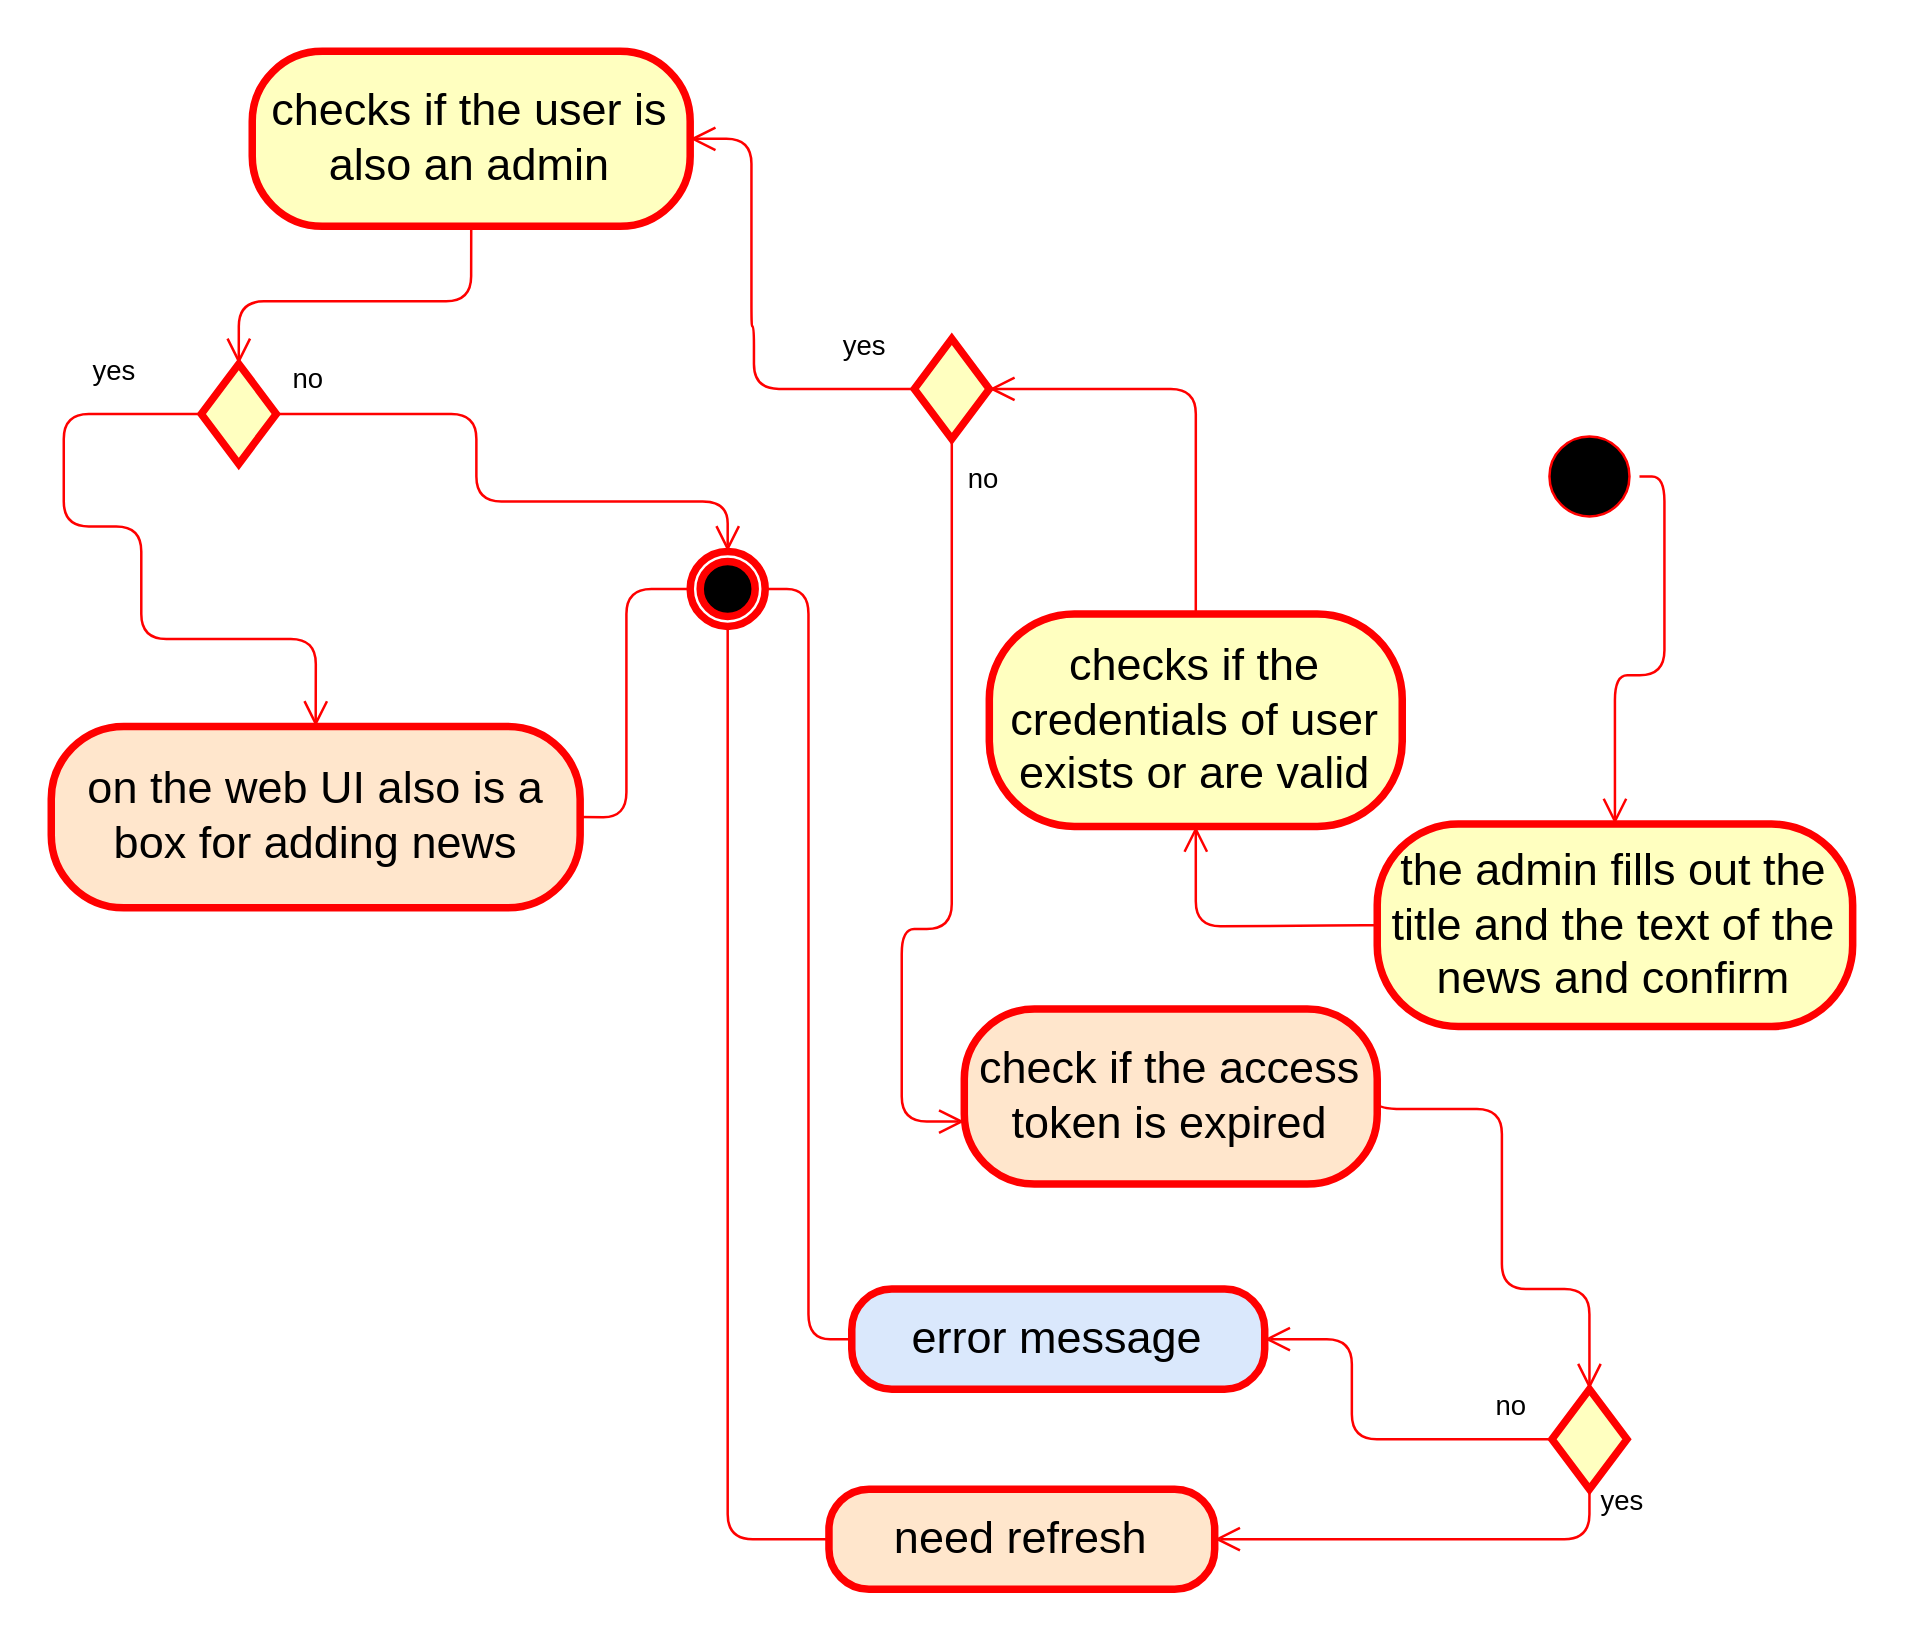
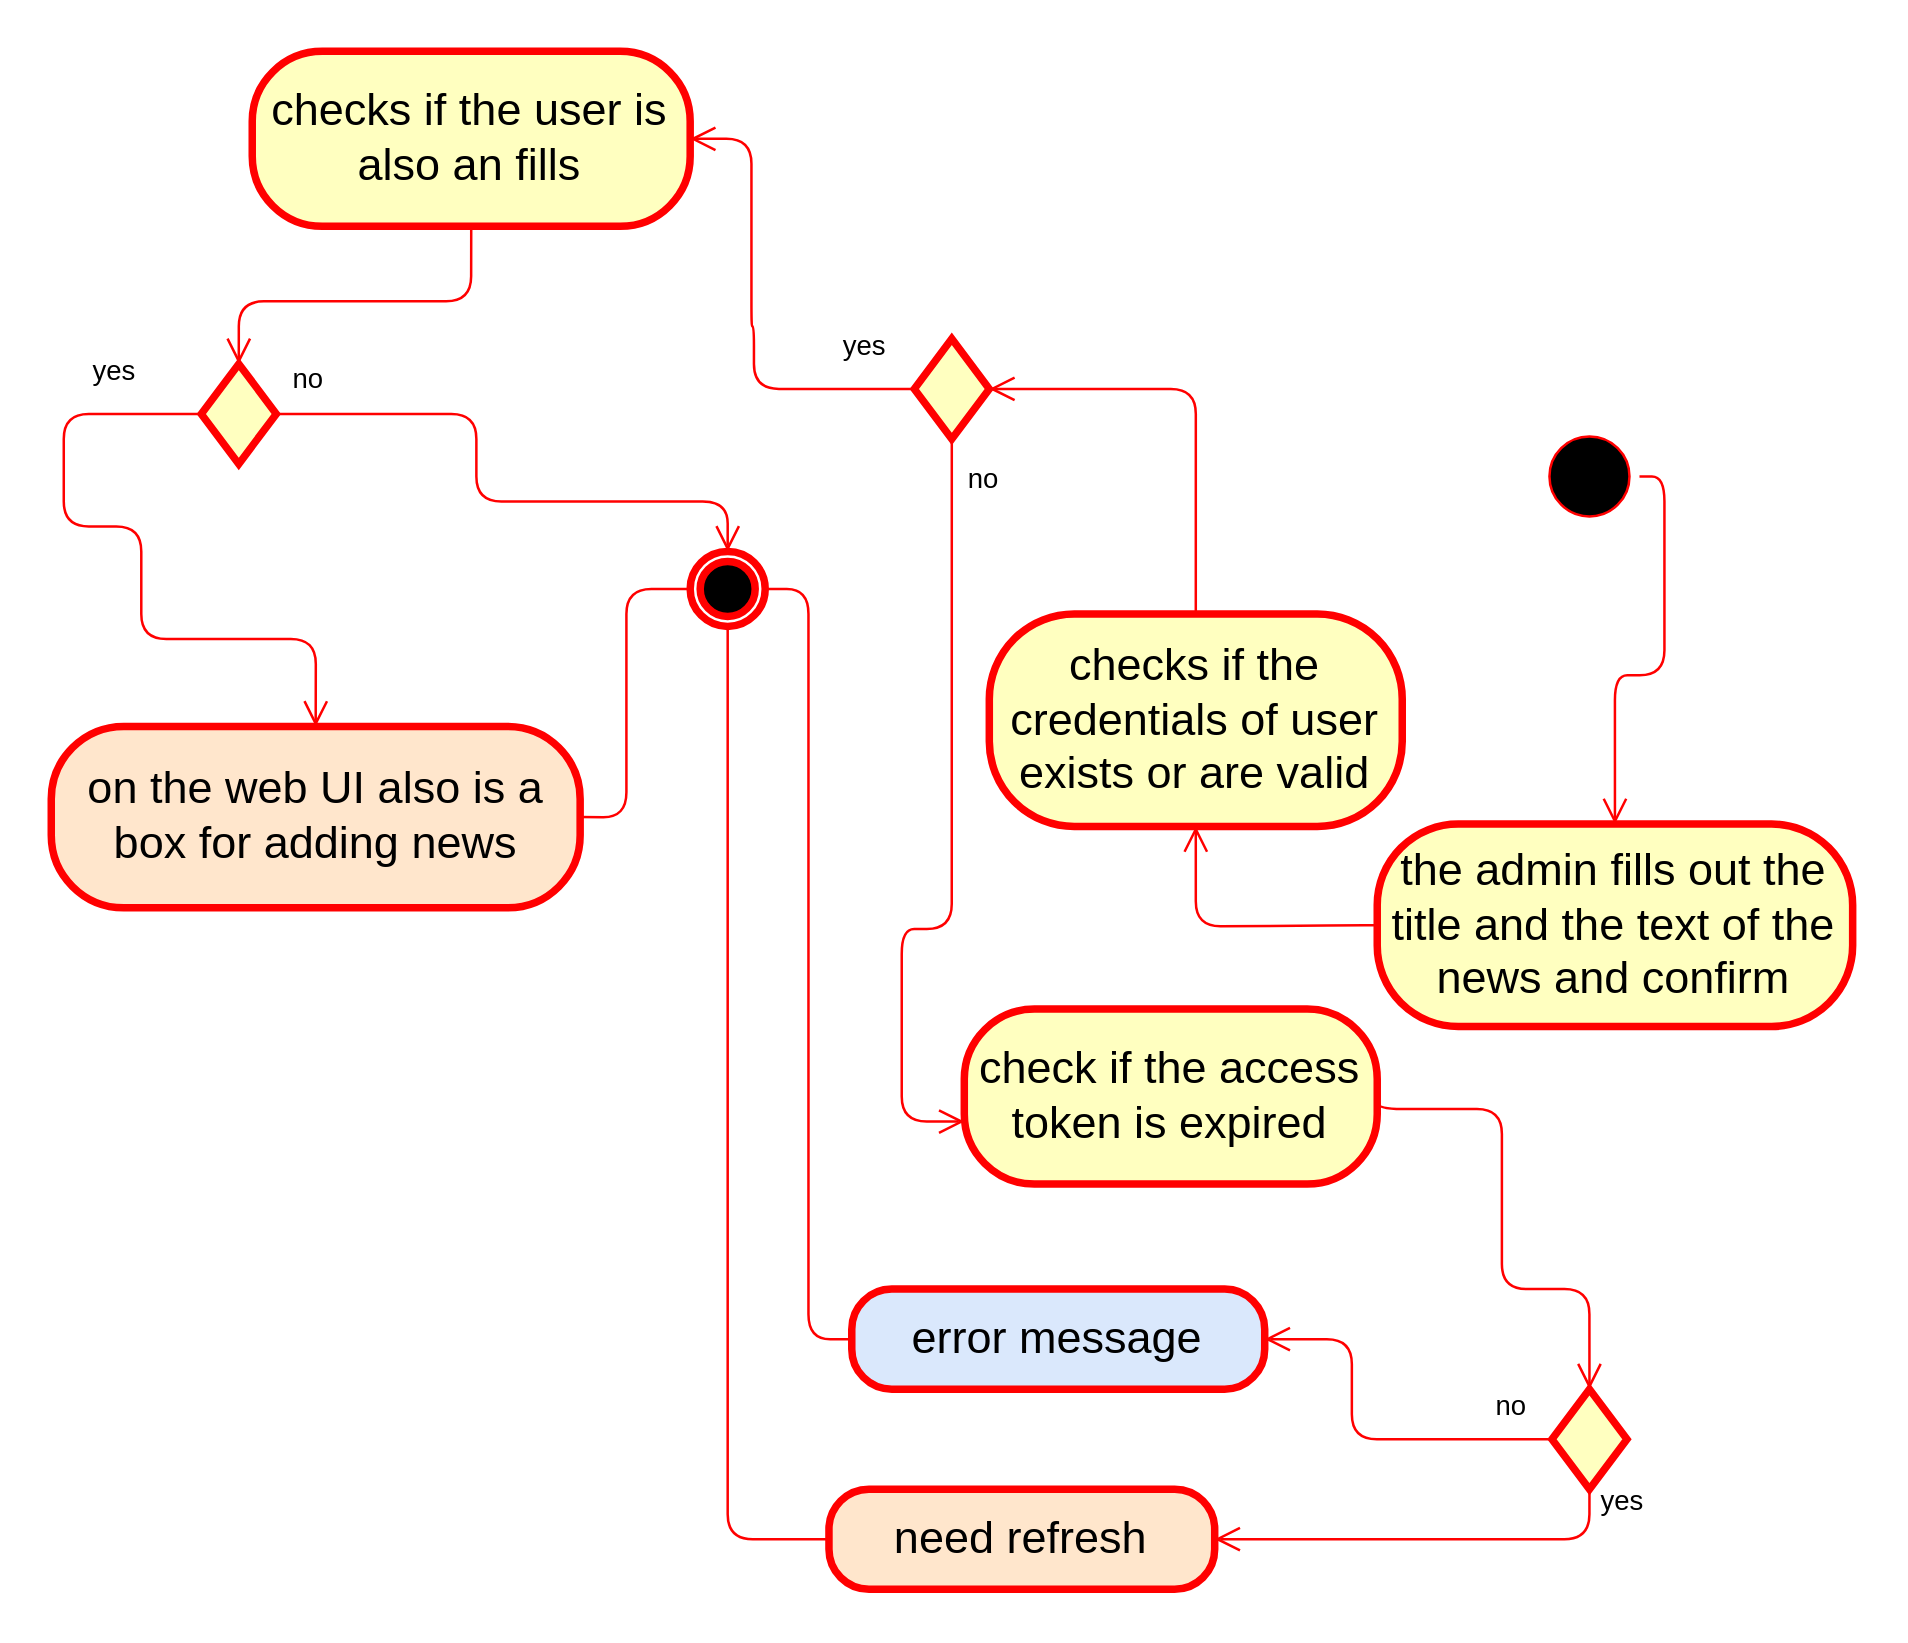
(470, 139) -> (470, 139)
(1170, 1096) -> (1170, 1096)
